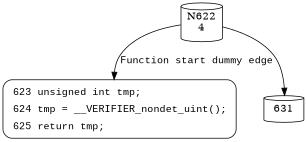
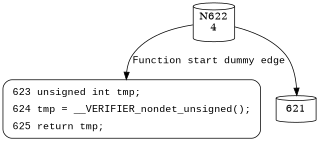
(132, 109) -> (144, 109)
(284, 109) -> (296, 109)
